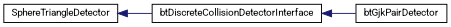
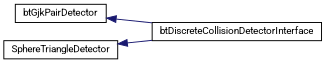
(344, 13) -> (134, 21)
